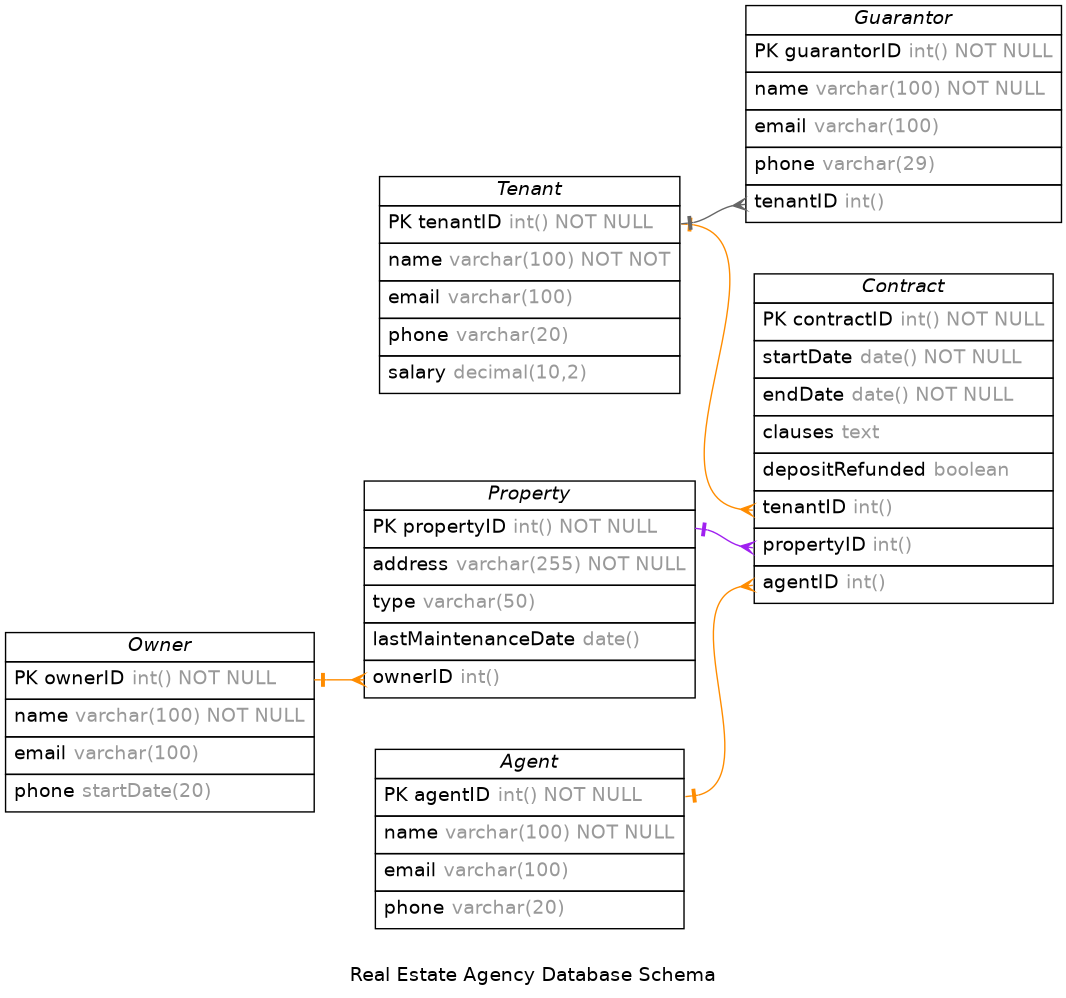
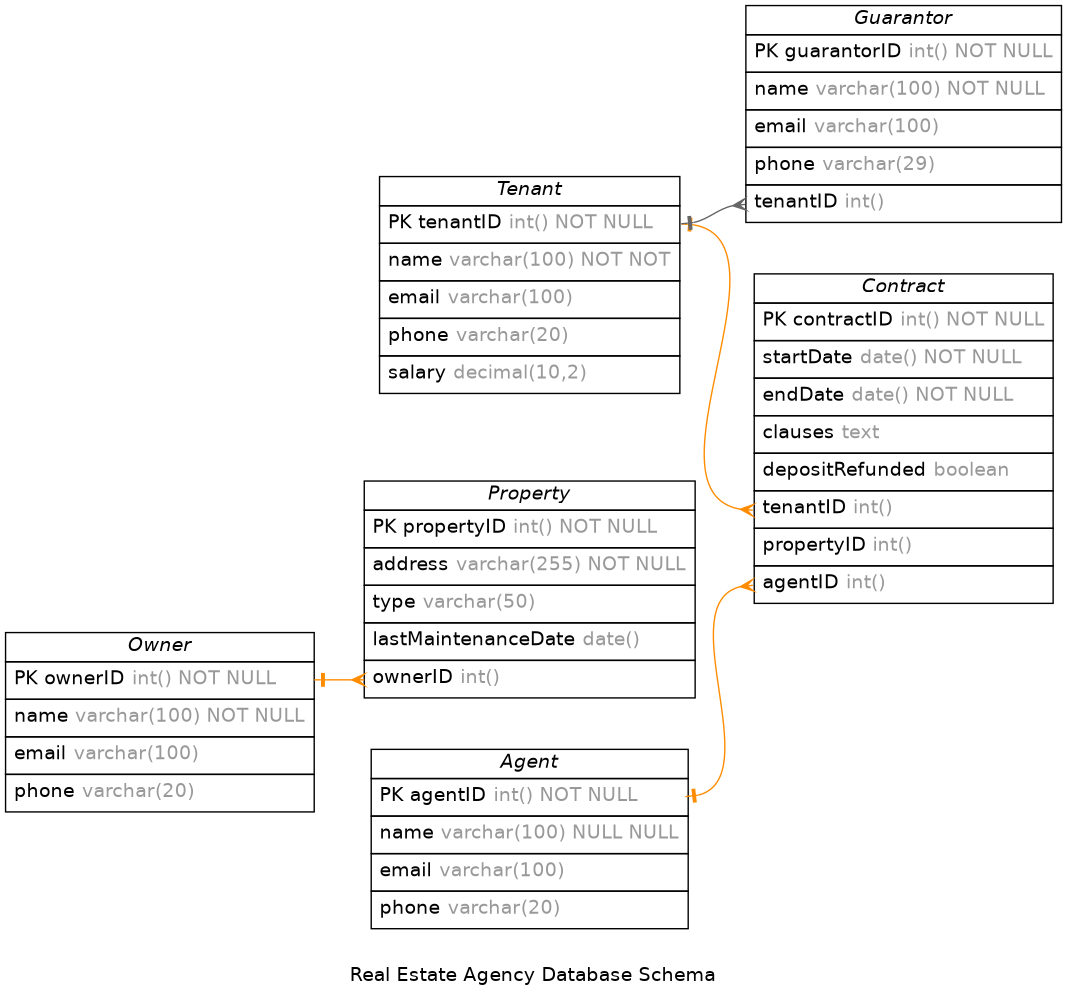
(724, 538) -> none
(147, 791) -> (139, 791)
(560, 833) -> (560, 833)
